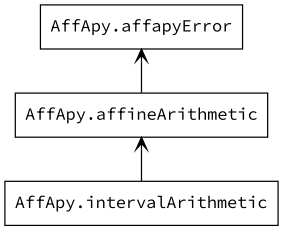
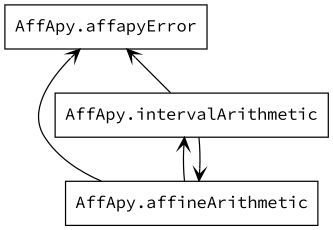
none -> (153, 75)
none -> (184, 165)
